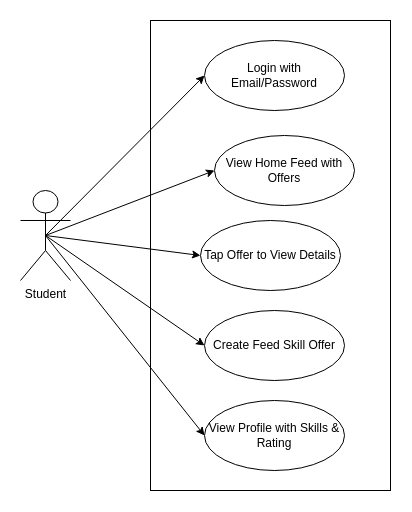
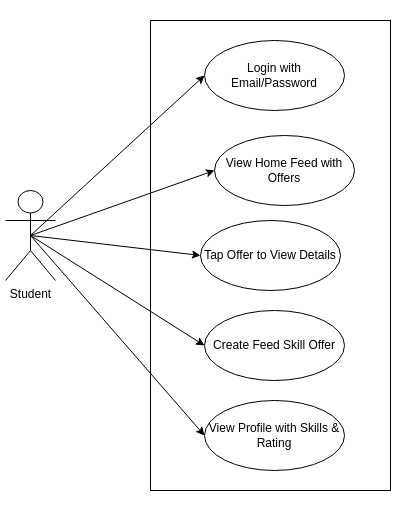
(46, 236) -> (31, 236)
